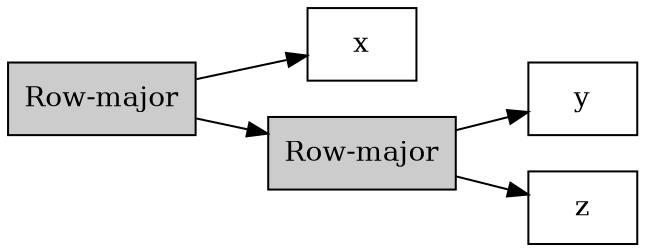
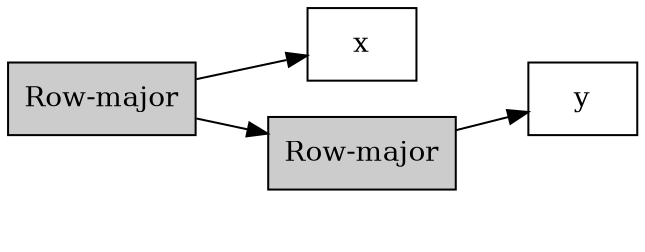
(583, 208) -> none
